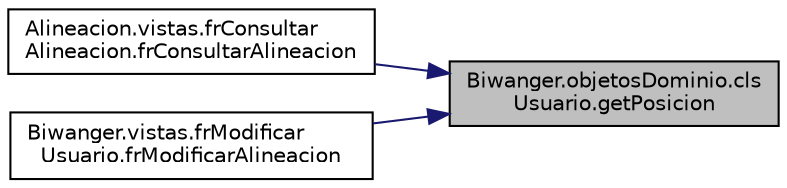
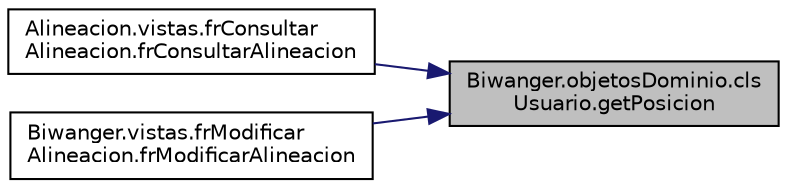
(192, 146) -> (192, 146)
